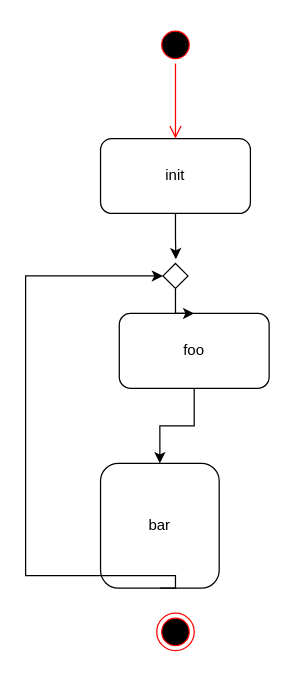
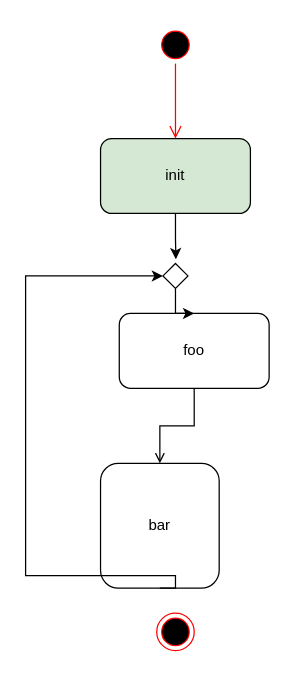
(176, 176) -> (176, 176)
(160, 453) -> (160, 455)
